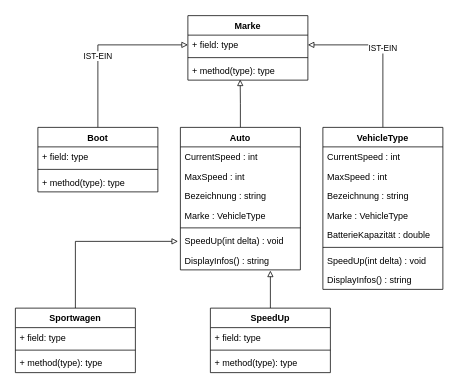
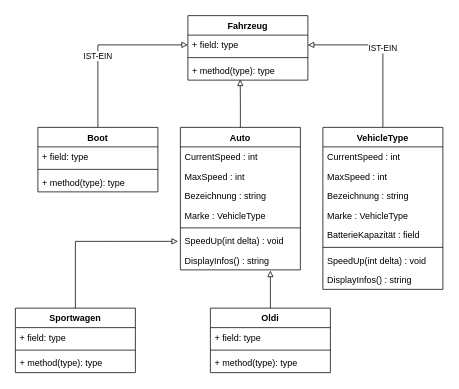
(248, 26) -> (248, 26)
(386, 235) -> (382, 235)
(270, 318) -> (270, 318)
